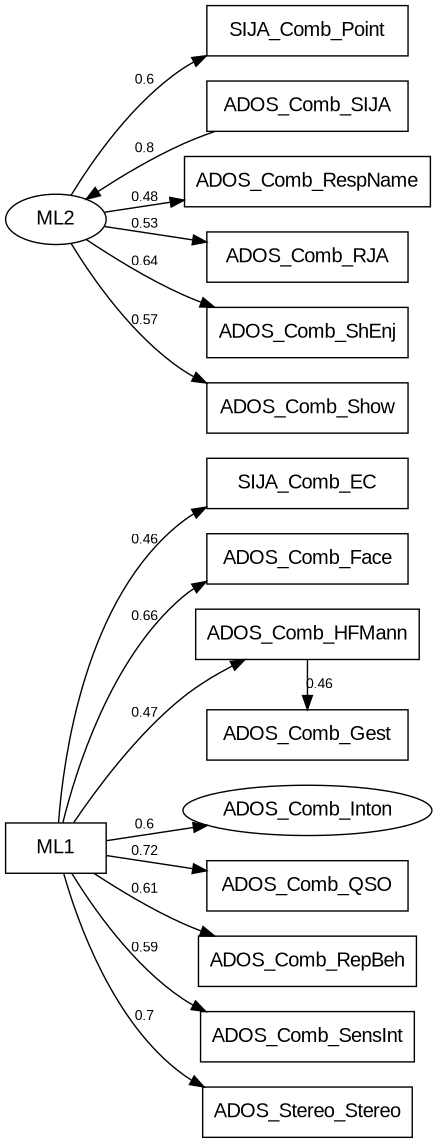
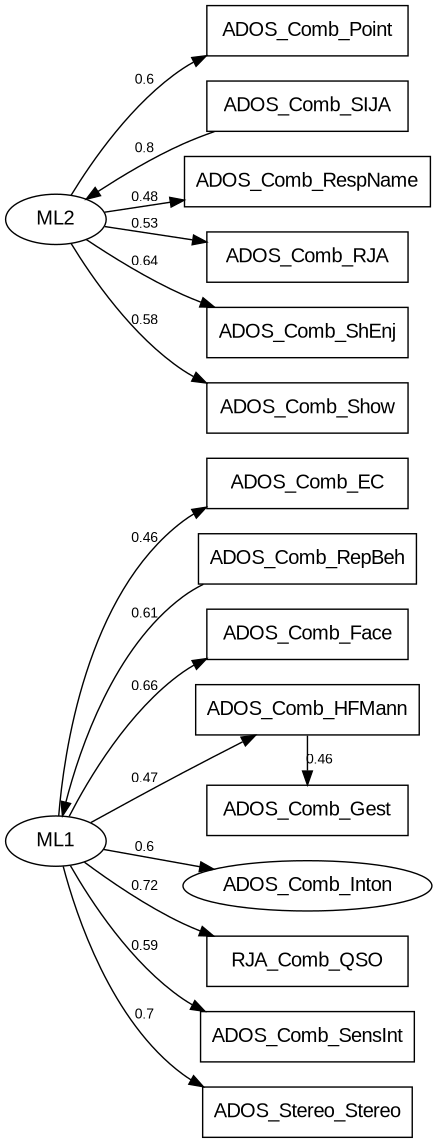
(307, 31) -> (307, 31)
(145, 321) -> (145, 321)
(307, 483) -> (307, 483)
(56, 848) -> (56, 841)
(307, 886) -> (307, 961)
(146, 905) -> (114, 679)
